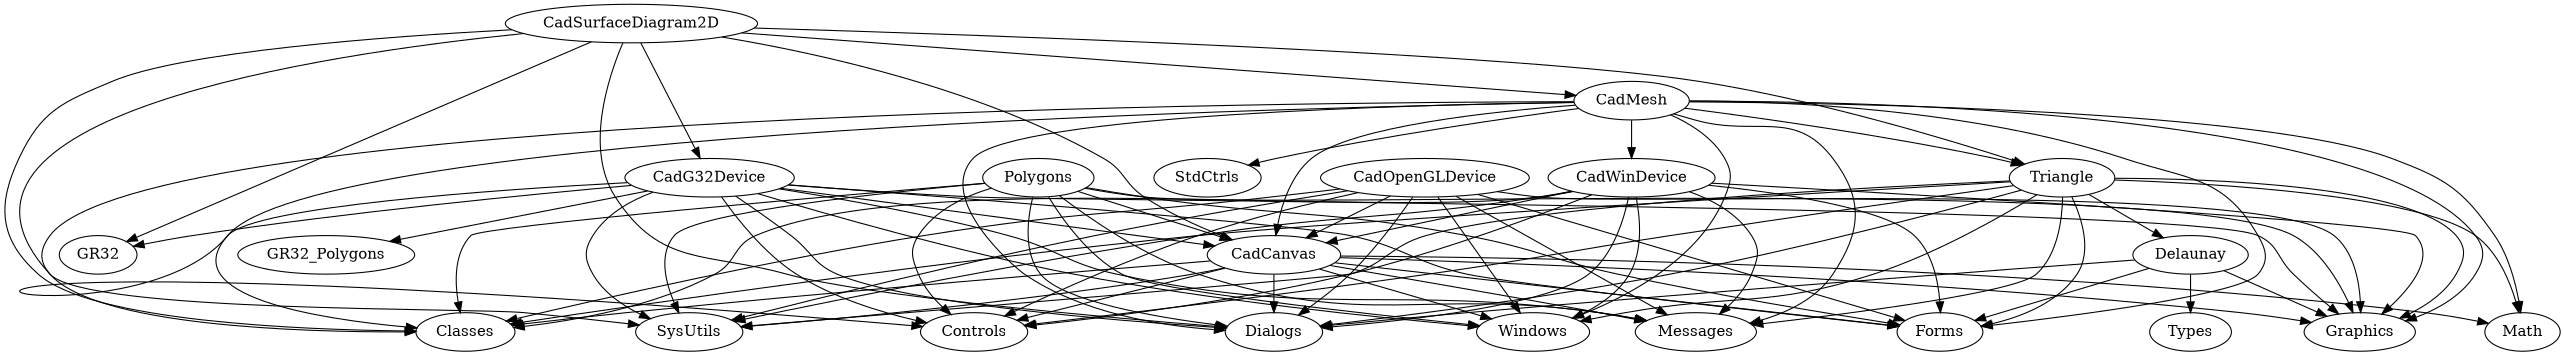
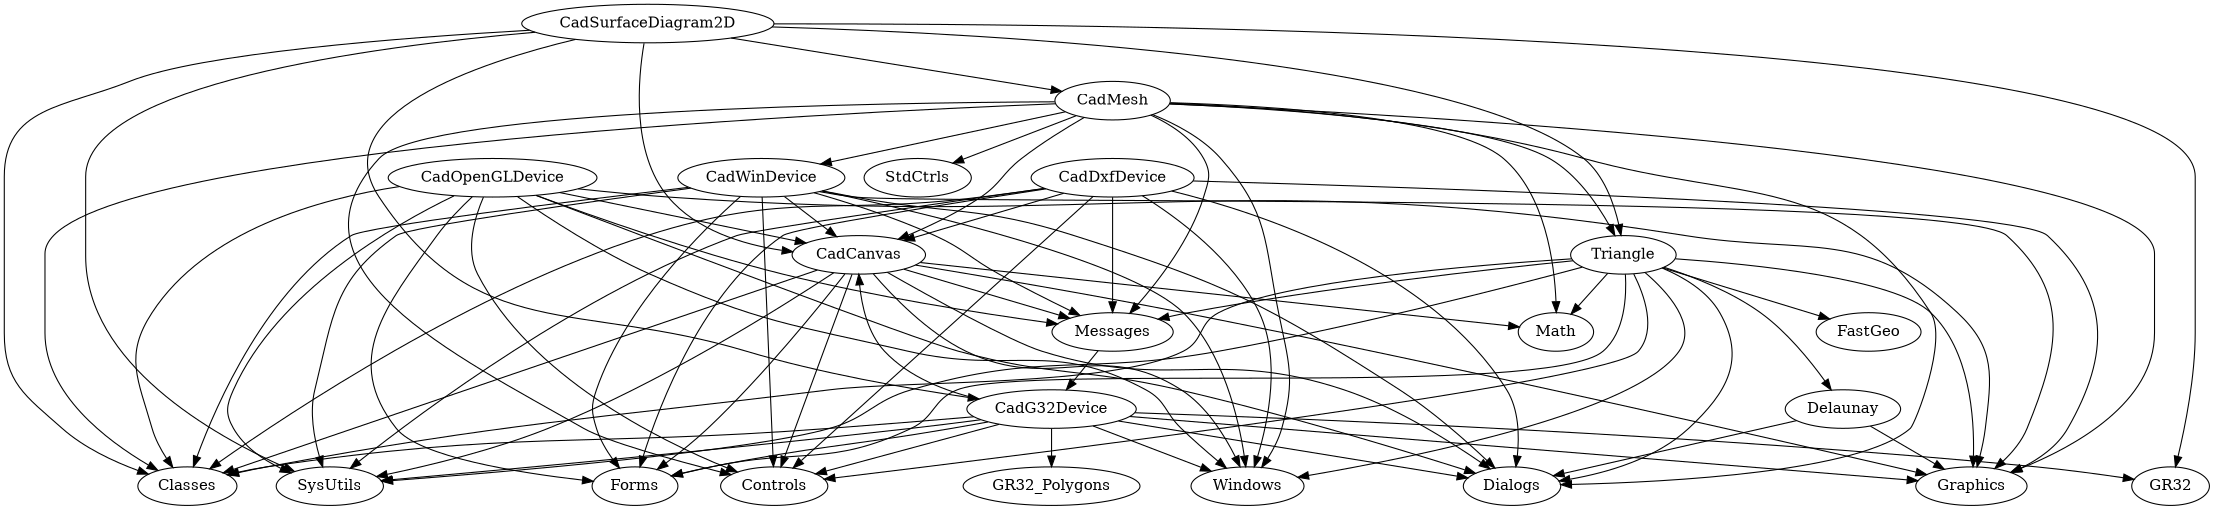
(2140, 163) -> none
(1038, 178) -> (1113, 178)
(1014, 237) -> (1086, 366)
(709, 258) -> none
(2075, 290) -> none
none -> (1869, 332)
(2191, 332) -> none
